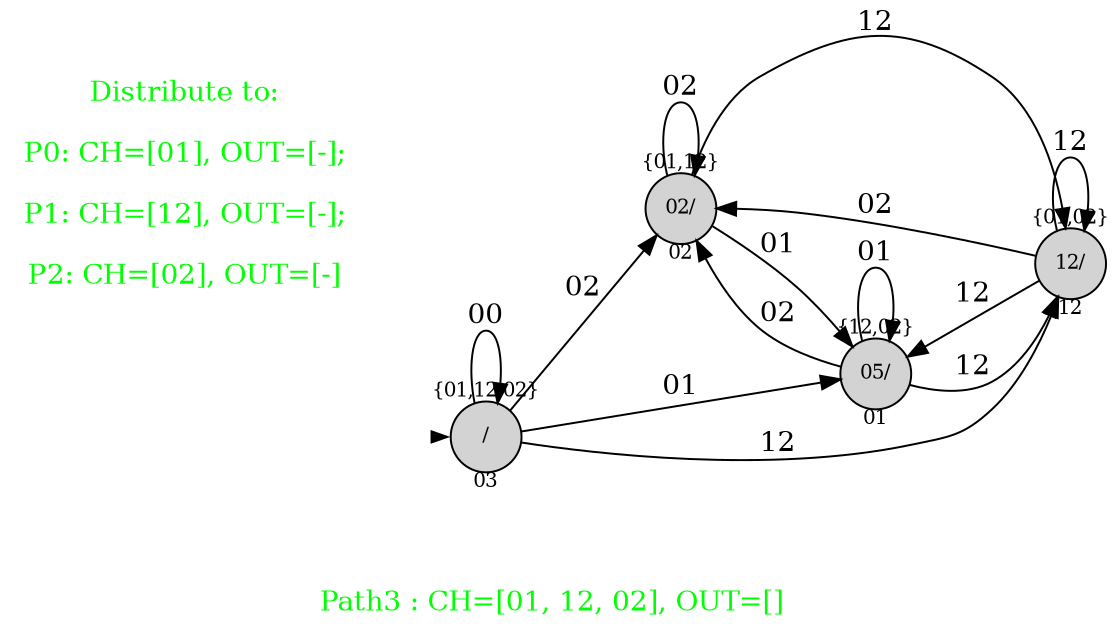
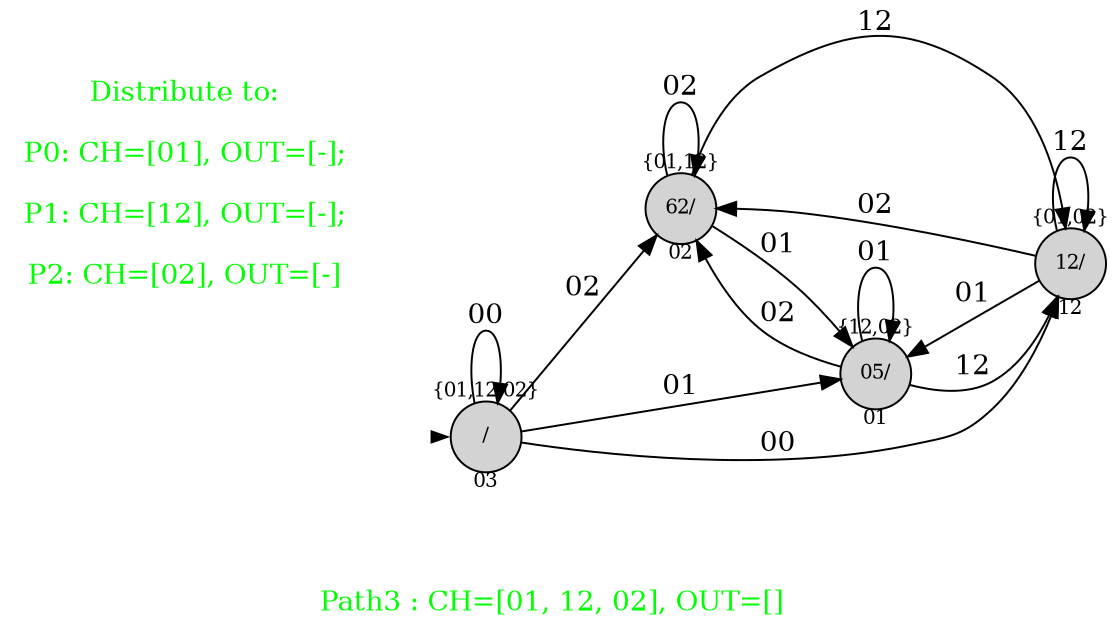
(681, 209) -> (681, 209)
(973, 294) -> (973, 294)
(778, 444) -> (778, 444)
